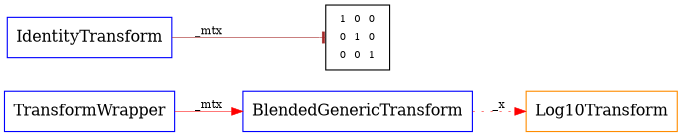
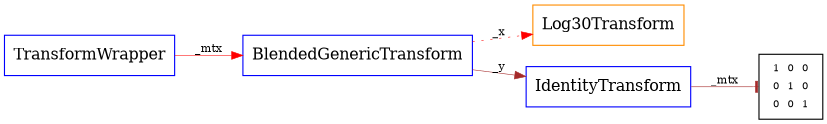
none -> (494, 72)
(602, 111) -> (608, 25)
